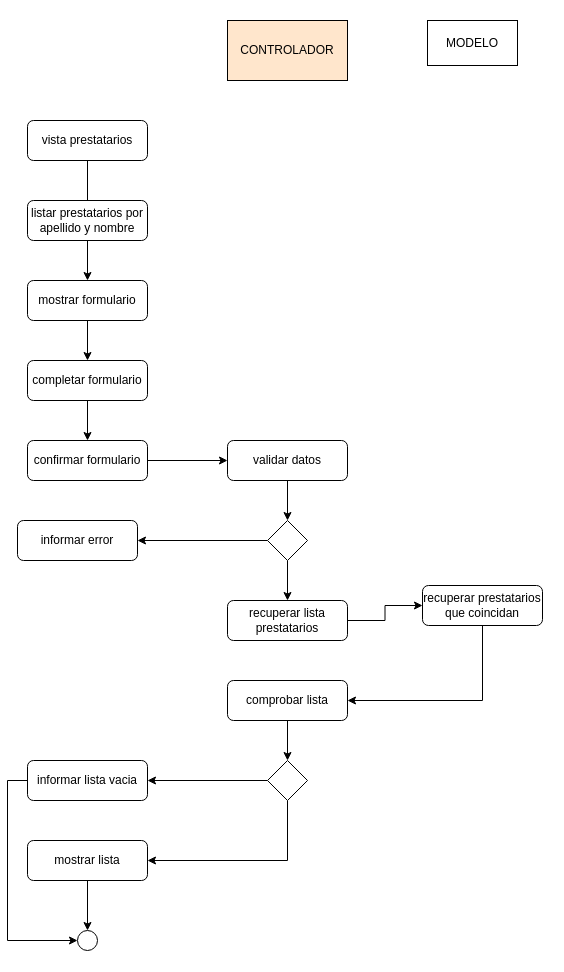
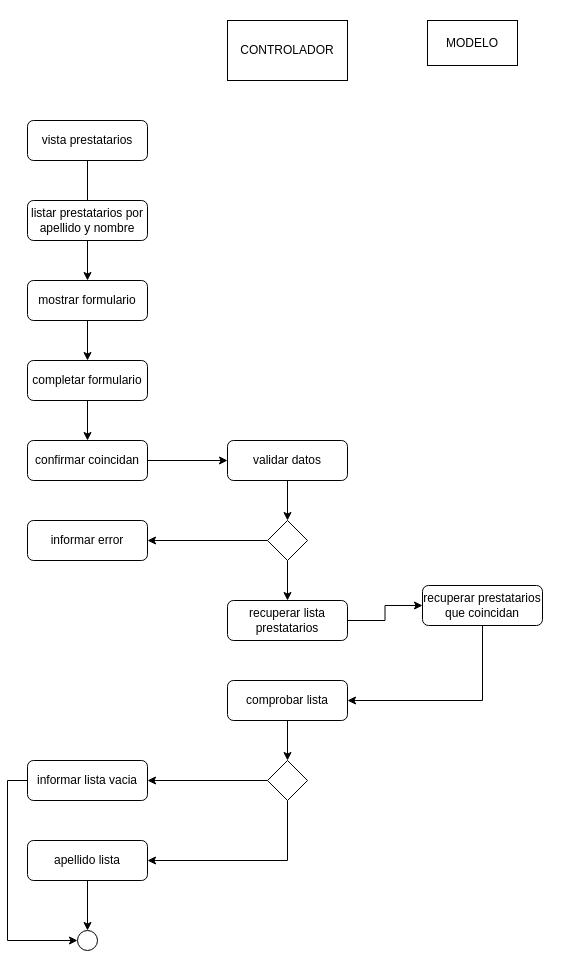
(288, 51) -> (288, 51)
(88, 461) -> (88, 461)
(78, 541) -> (88, 541)
(88, 861) -> (88, 861)
